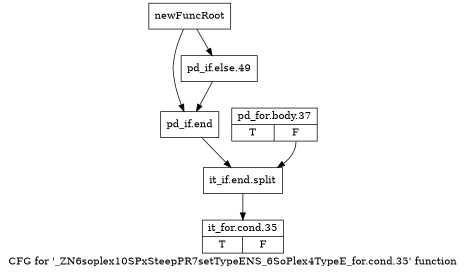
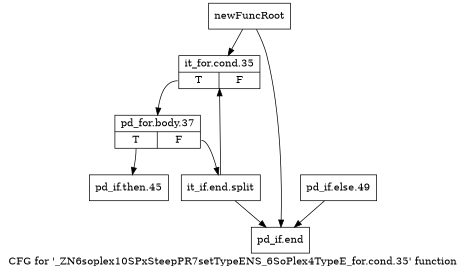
(203, 39) -> (237, 39)
none -> (163, 91)
(214, 150) -> (248, 212)
none -> (129, 188)
